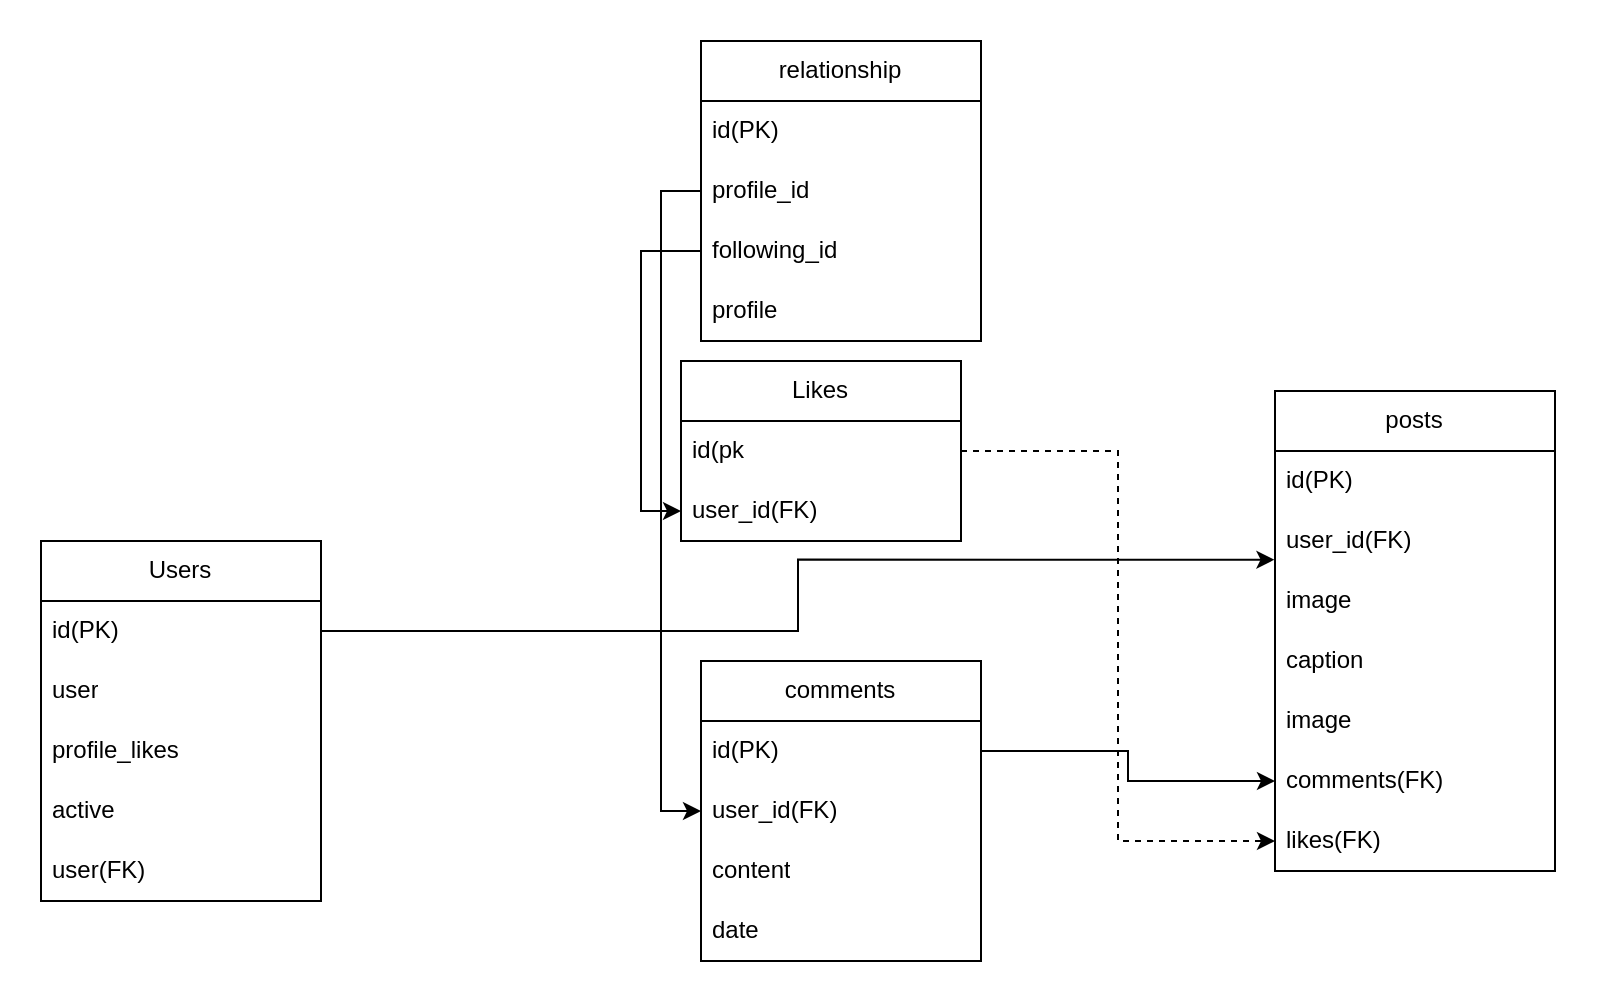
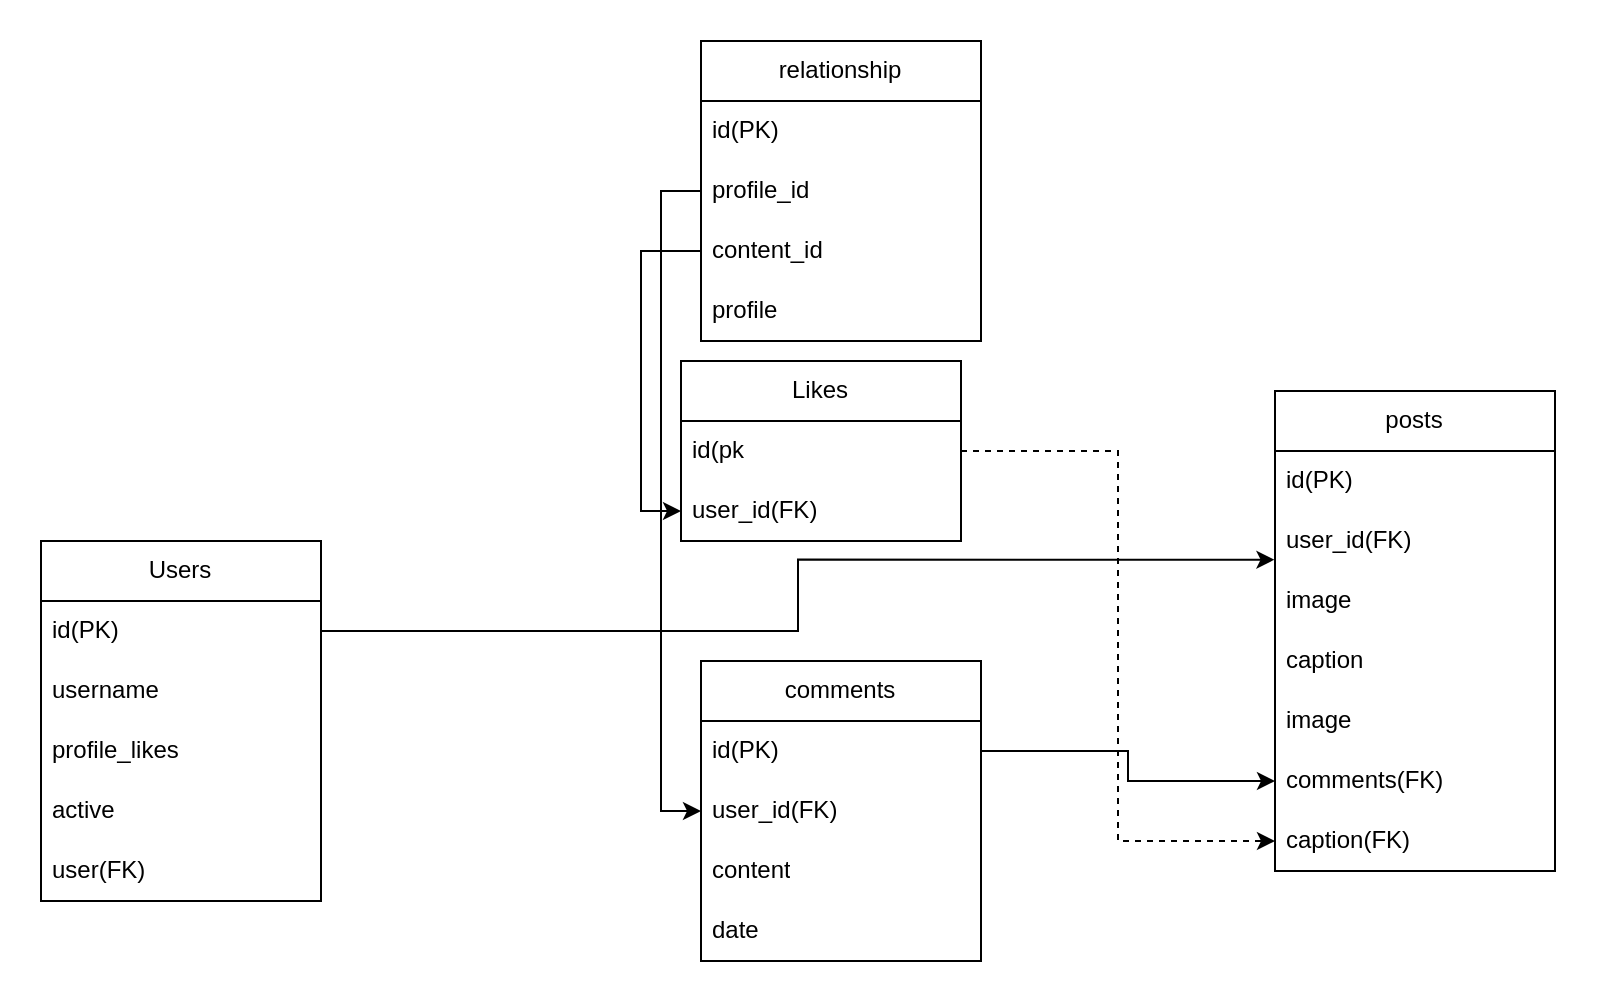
(781, 251) -> (777, 251)
(80, 691) -> (107, 691)
(1341, 841) -> (1358, 841)
